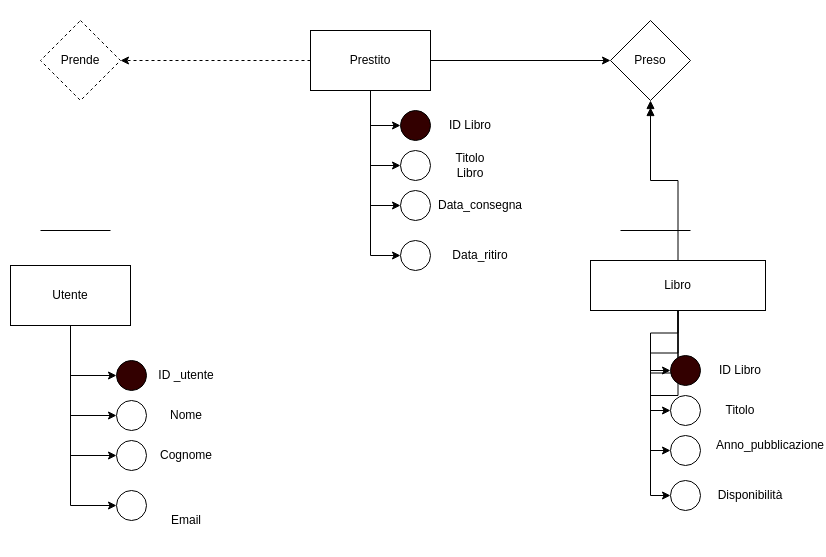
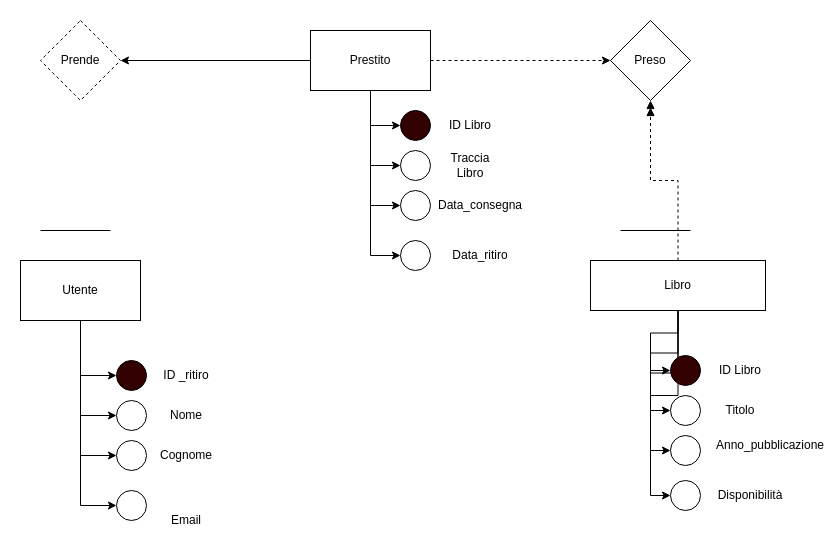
(219, 61) -> (219, 61)
(518, 61) -> (518, 61)
(471, 166) -> (471, 166)
(672, 181) -> (672, 181)
(71, 296) -> (81, 291)
(187, 376) -> (187, 376)
